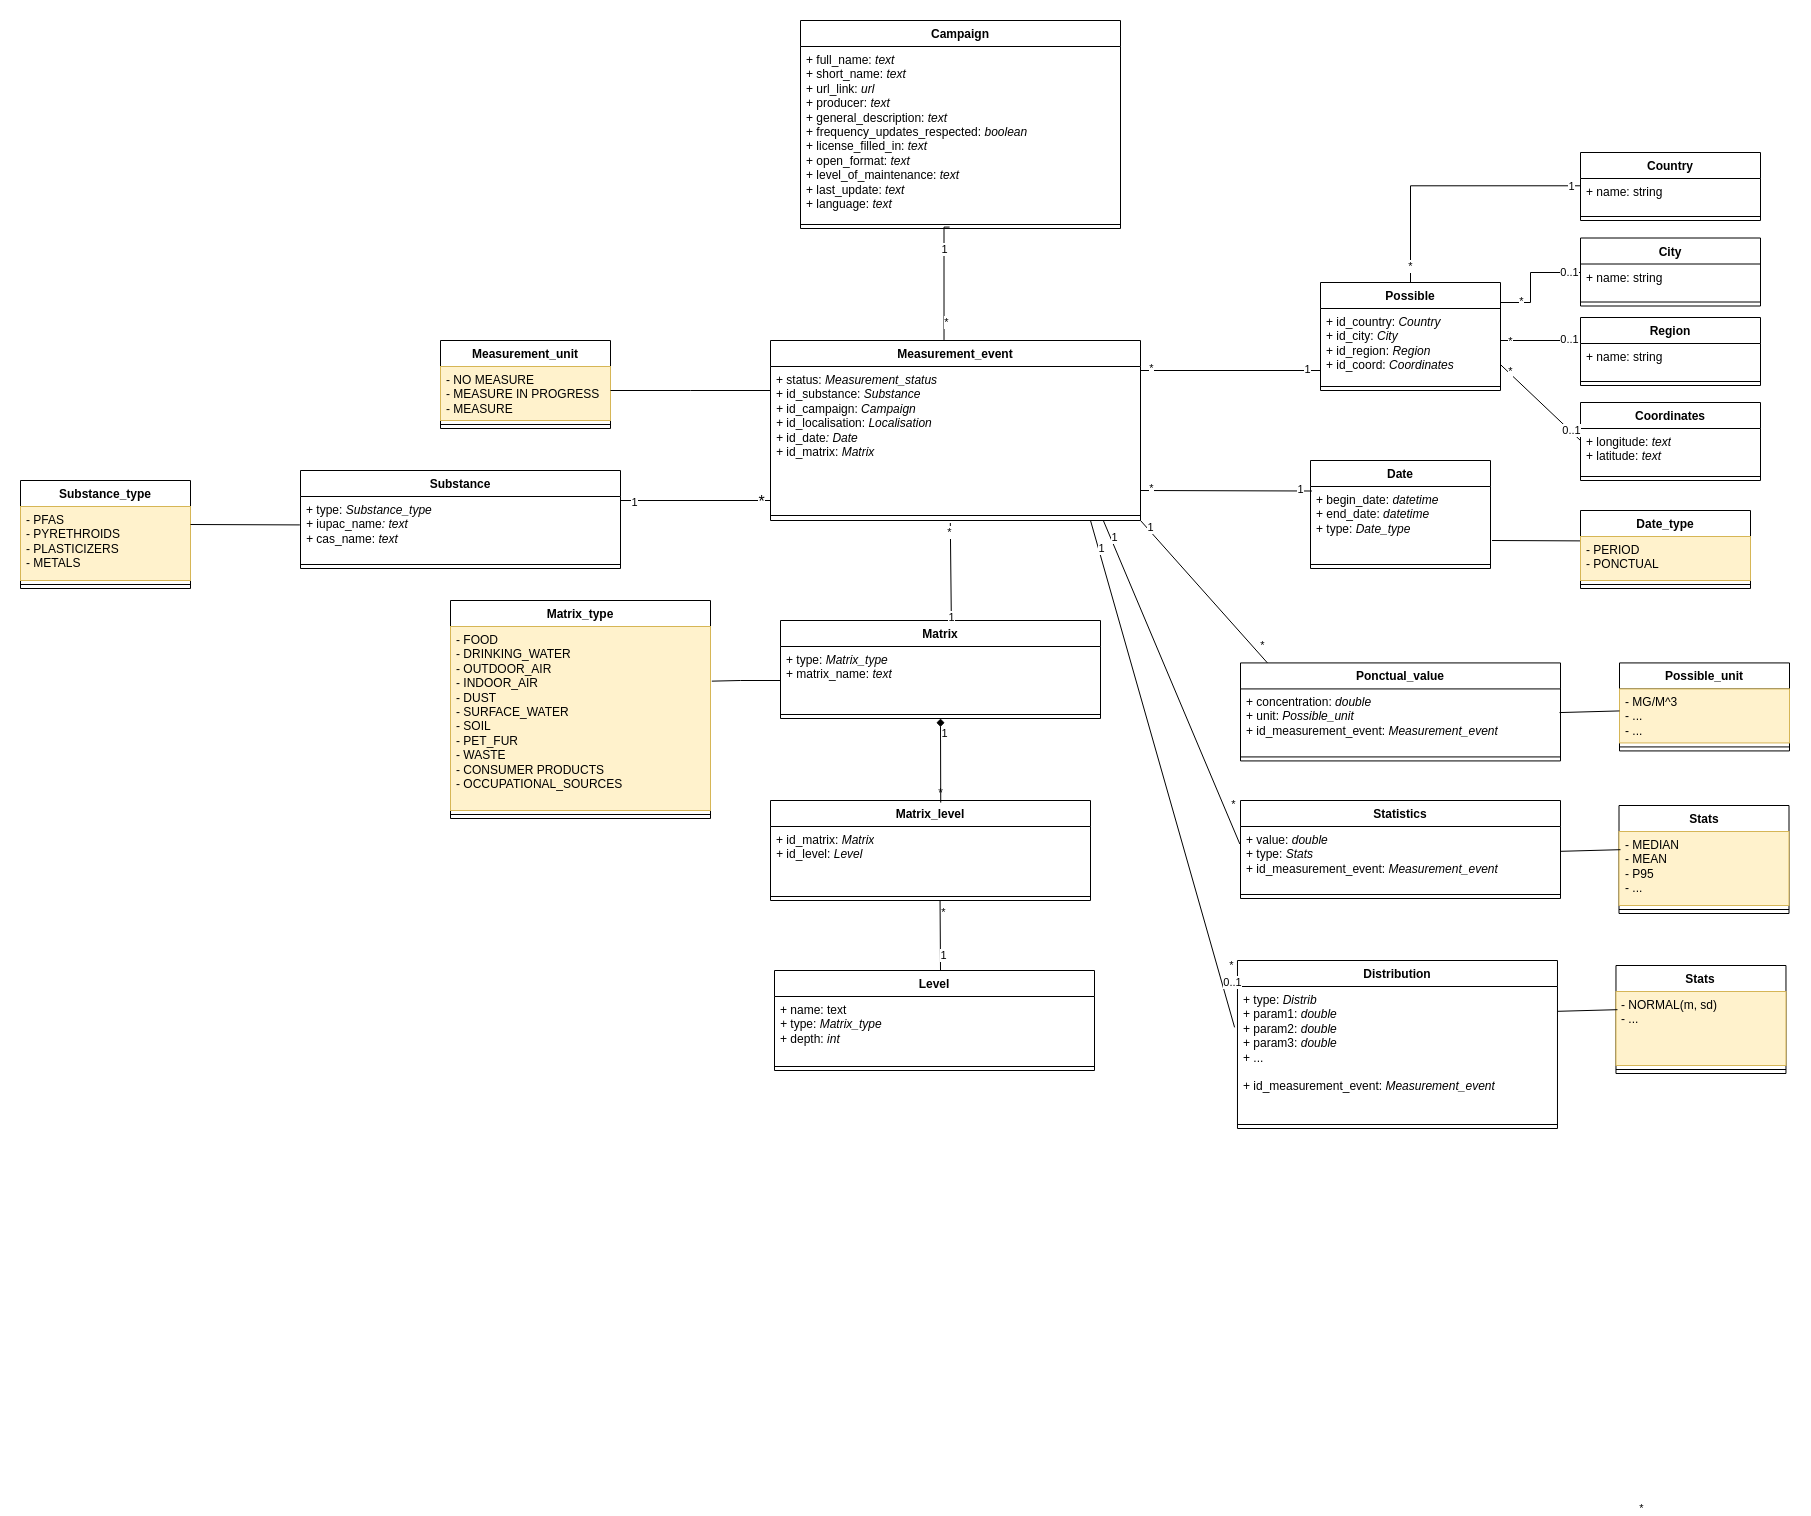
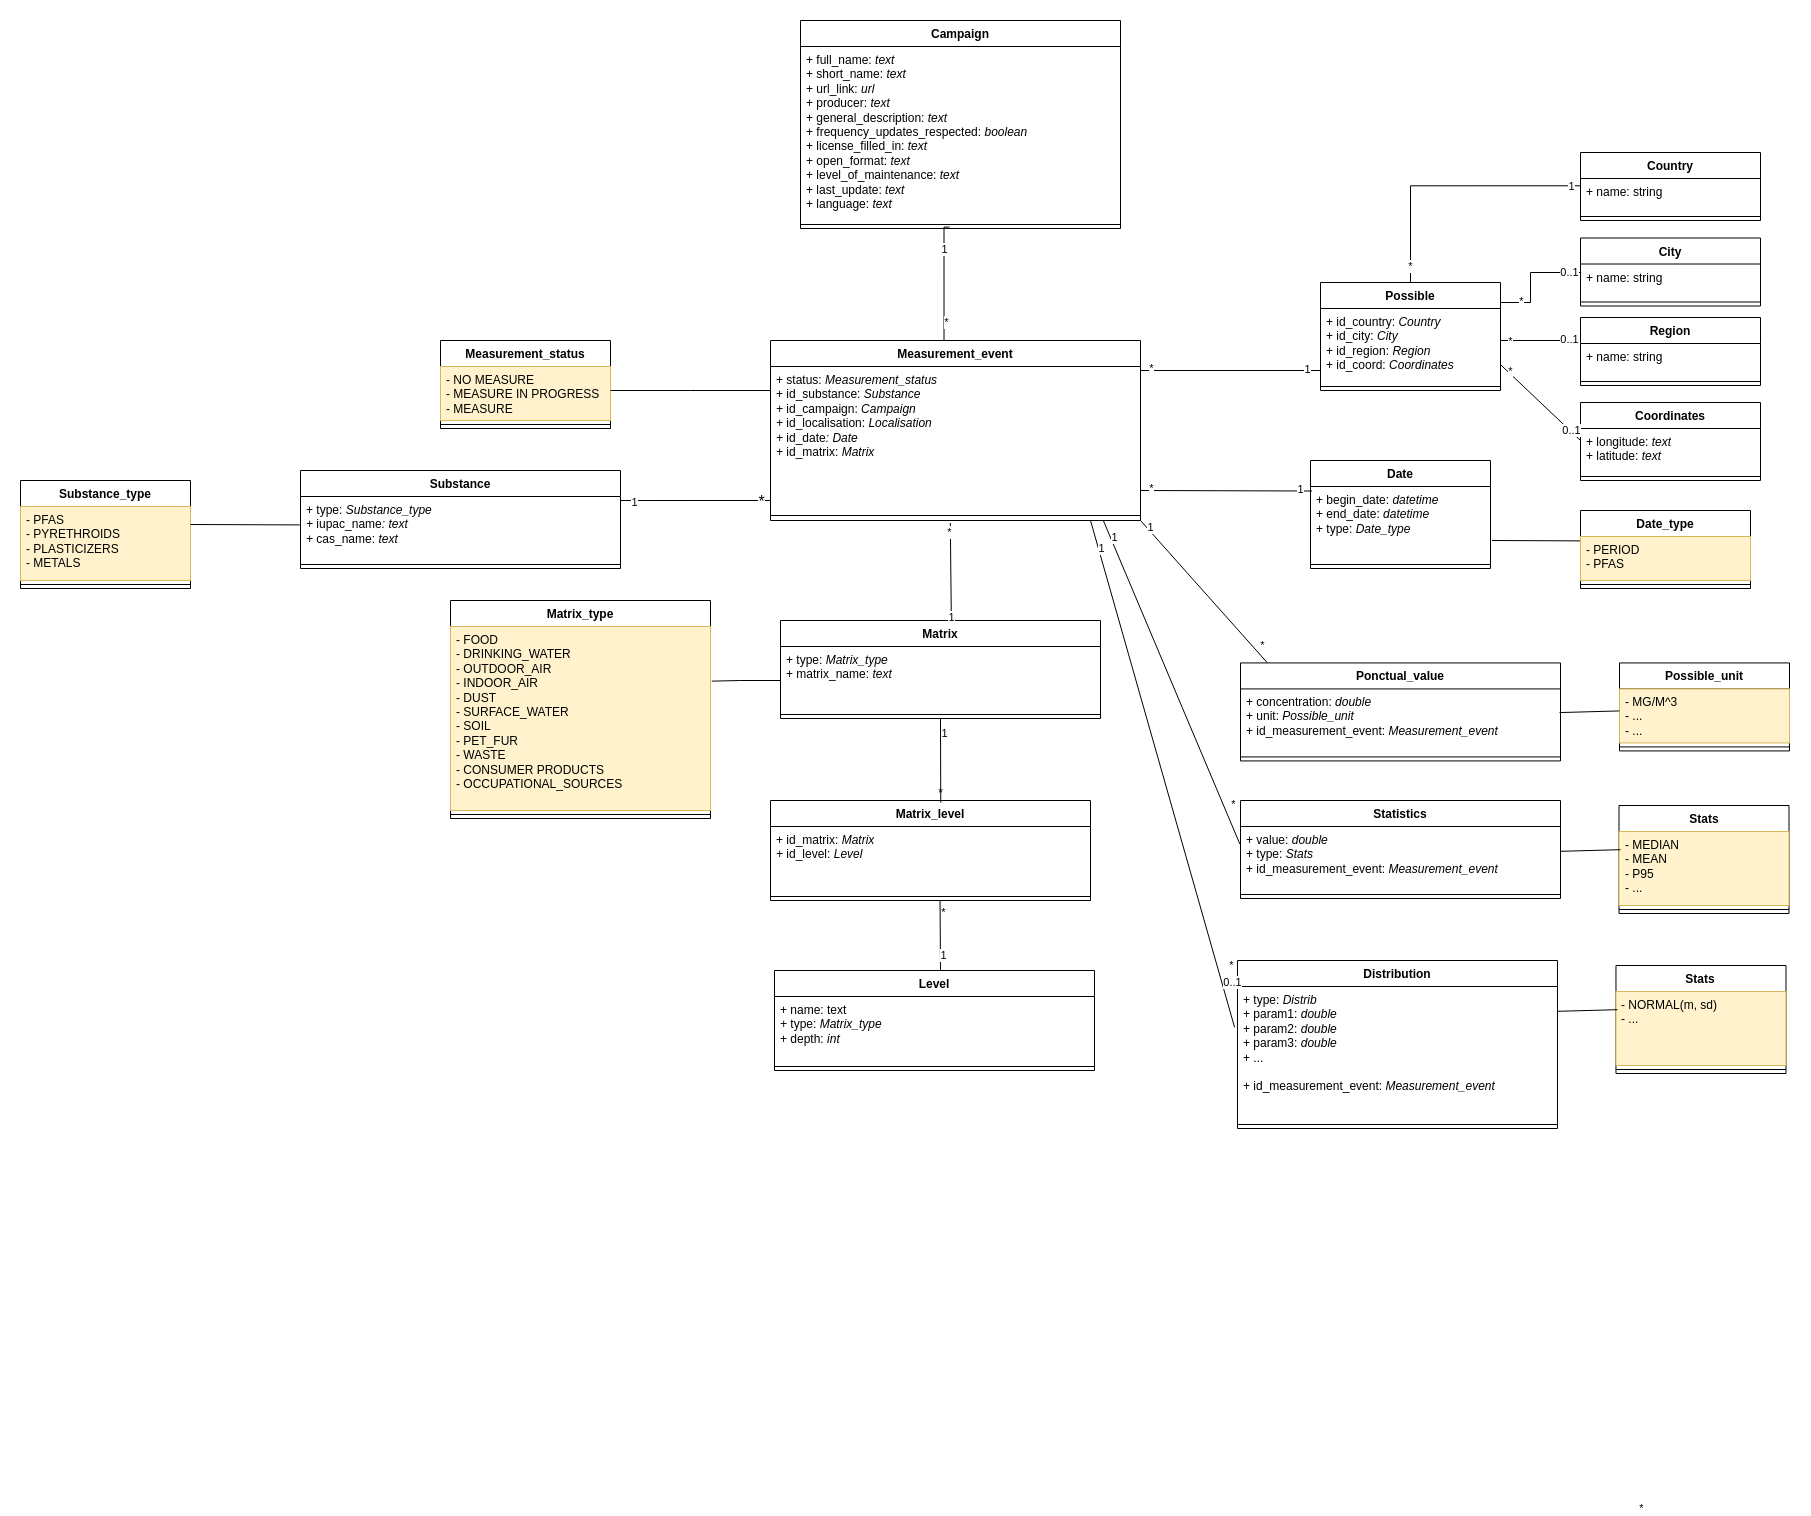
(526, 355) -> (526, 355)
(1619, 558) -> (1612, 558)
(941, 727) -> (941, 724)
